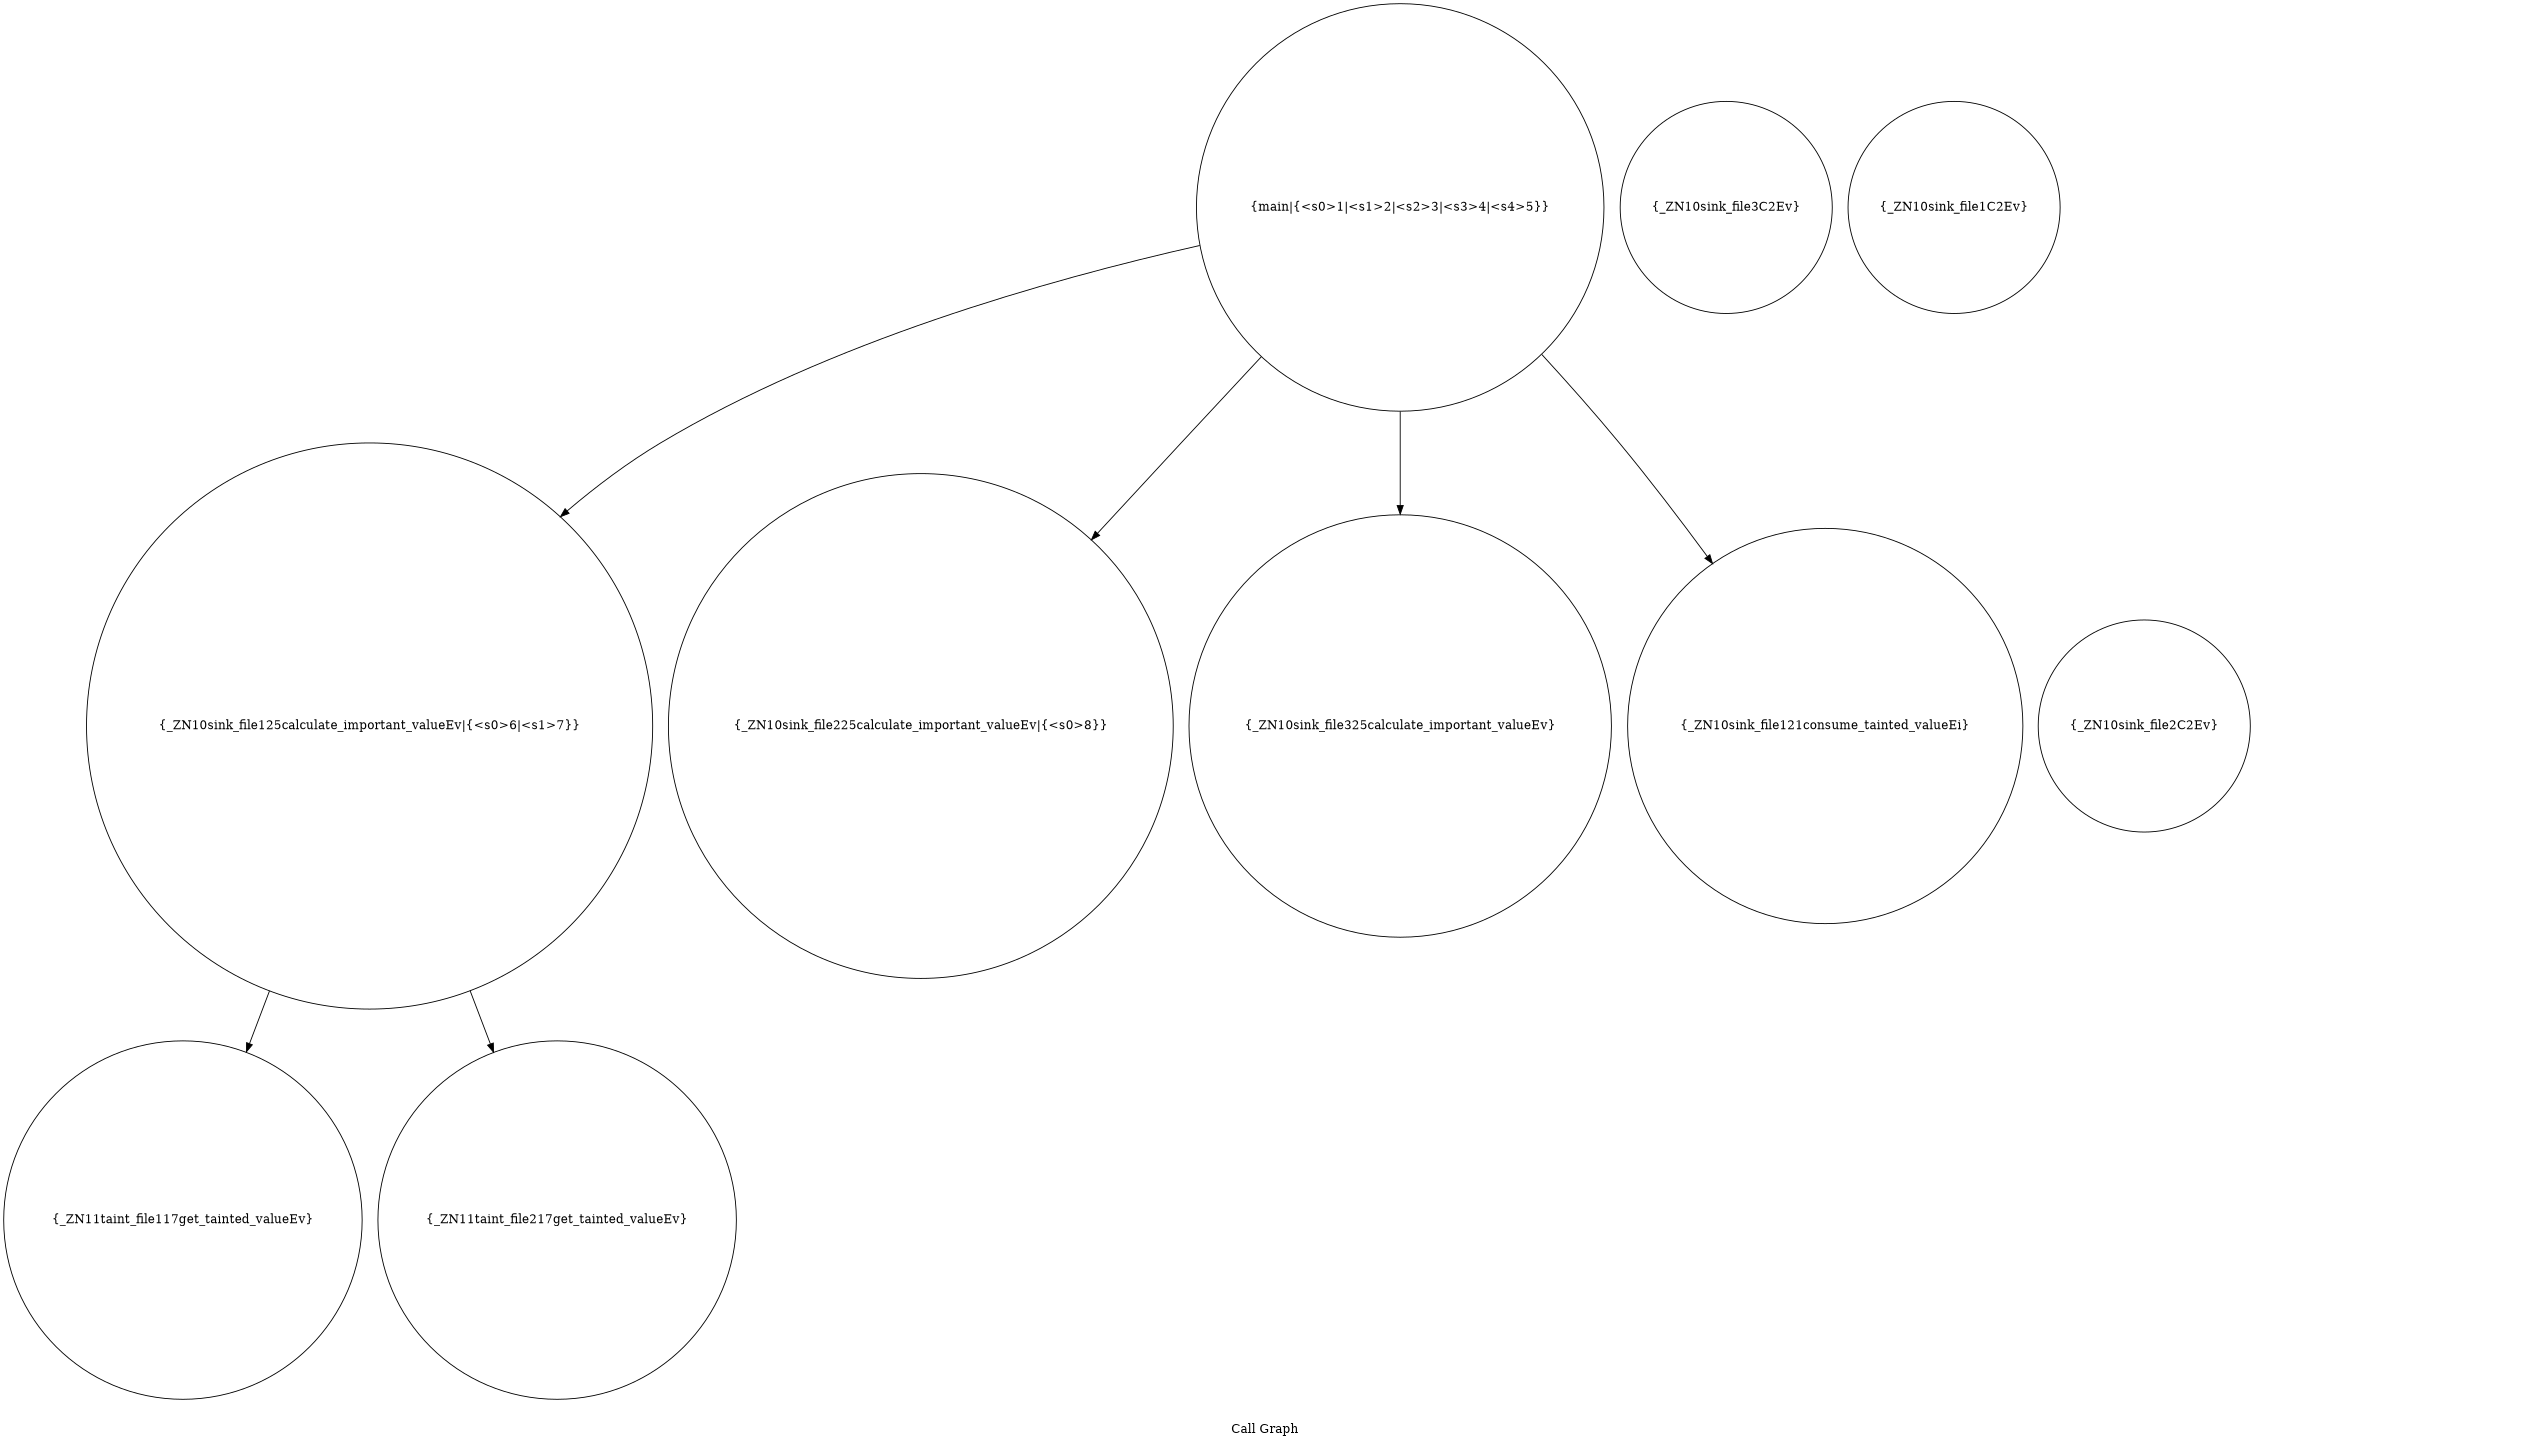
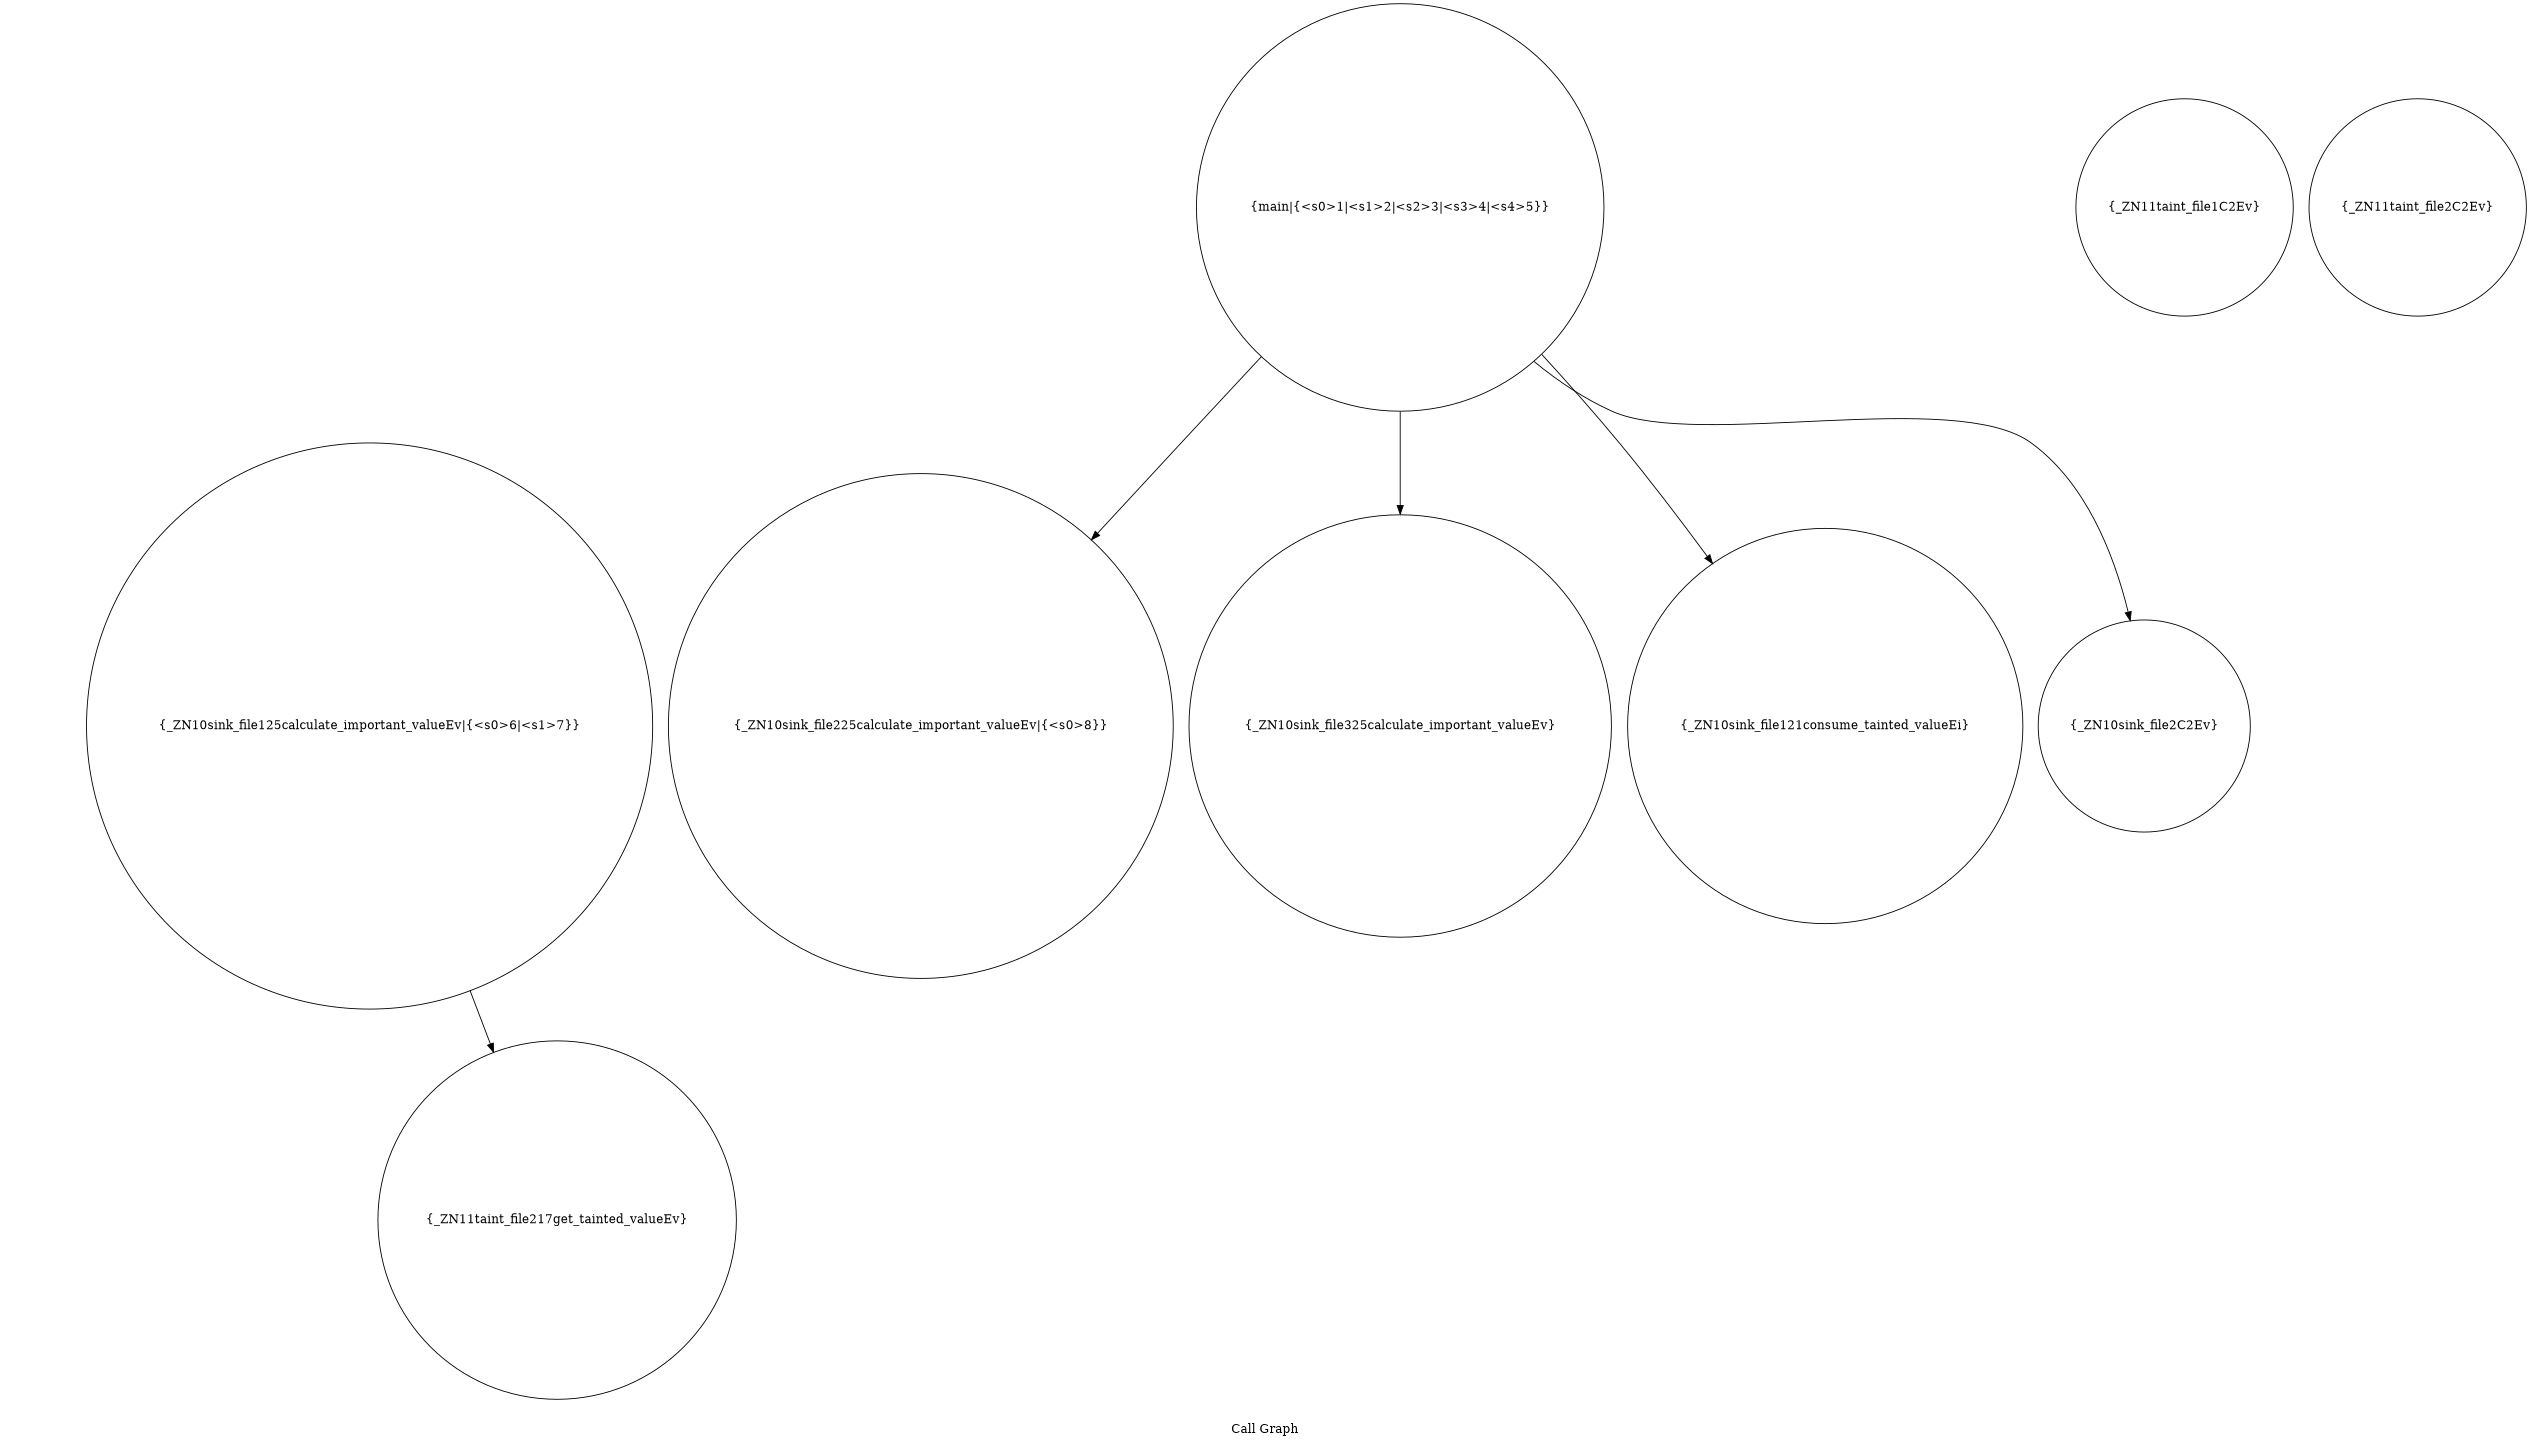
(1726, 207) -> none
(1954, 207) -> none
none -> (2185, 207)
none -> (2418, 207)
(868, 344) -> (1876, 419)
(183, 1220) -> none
